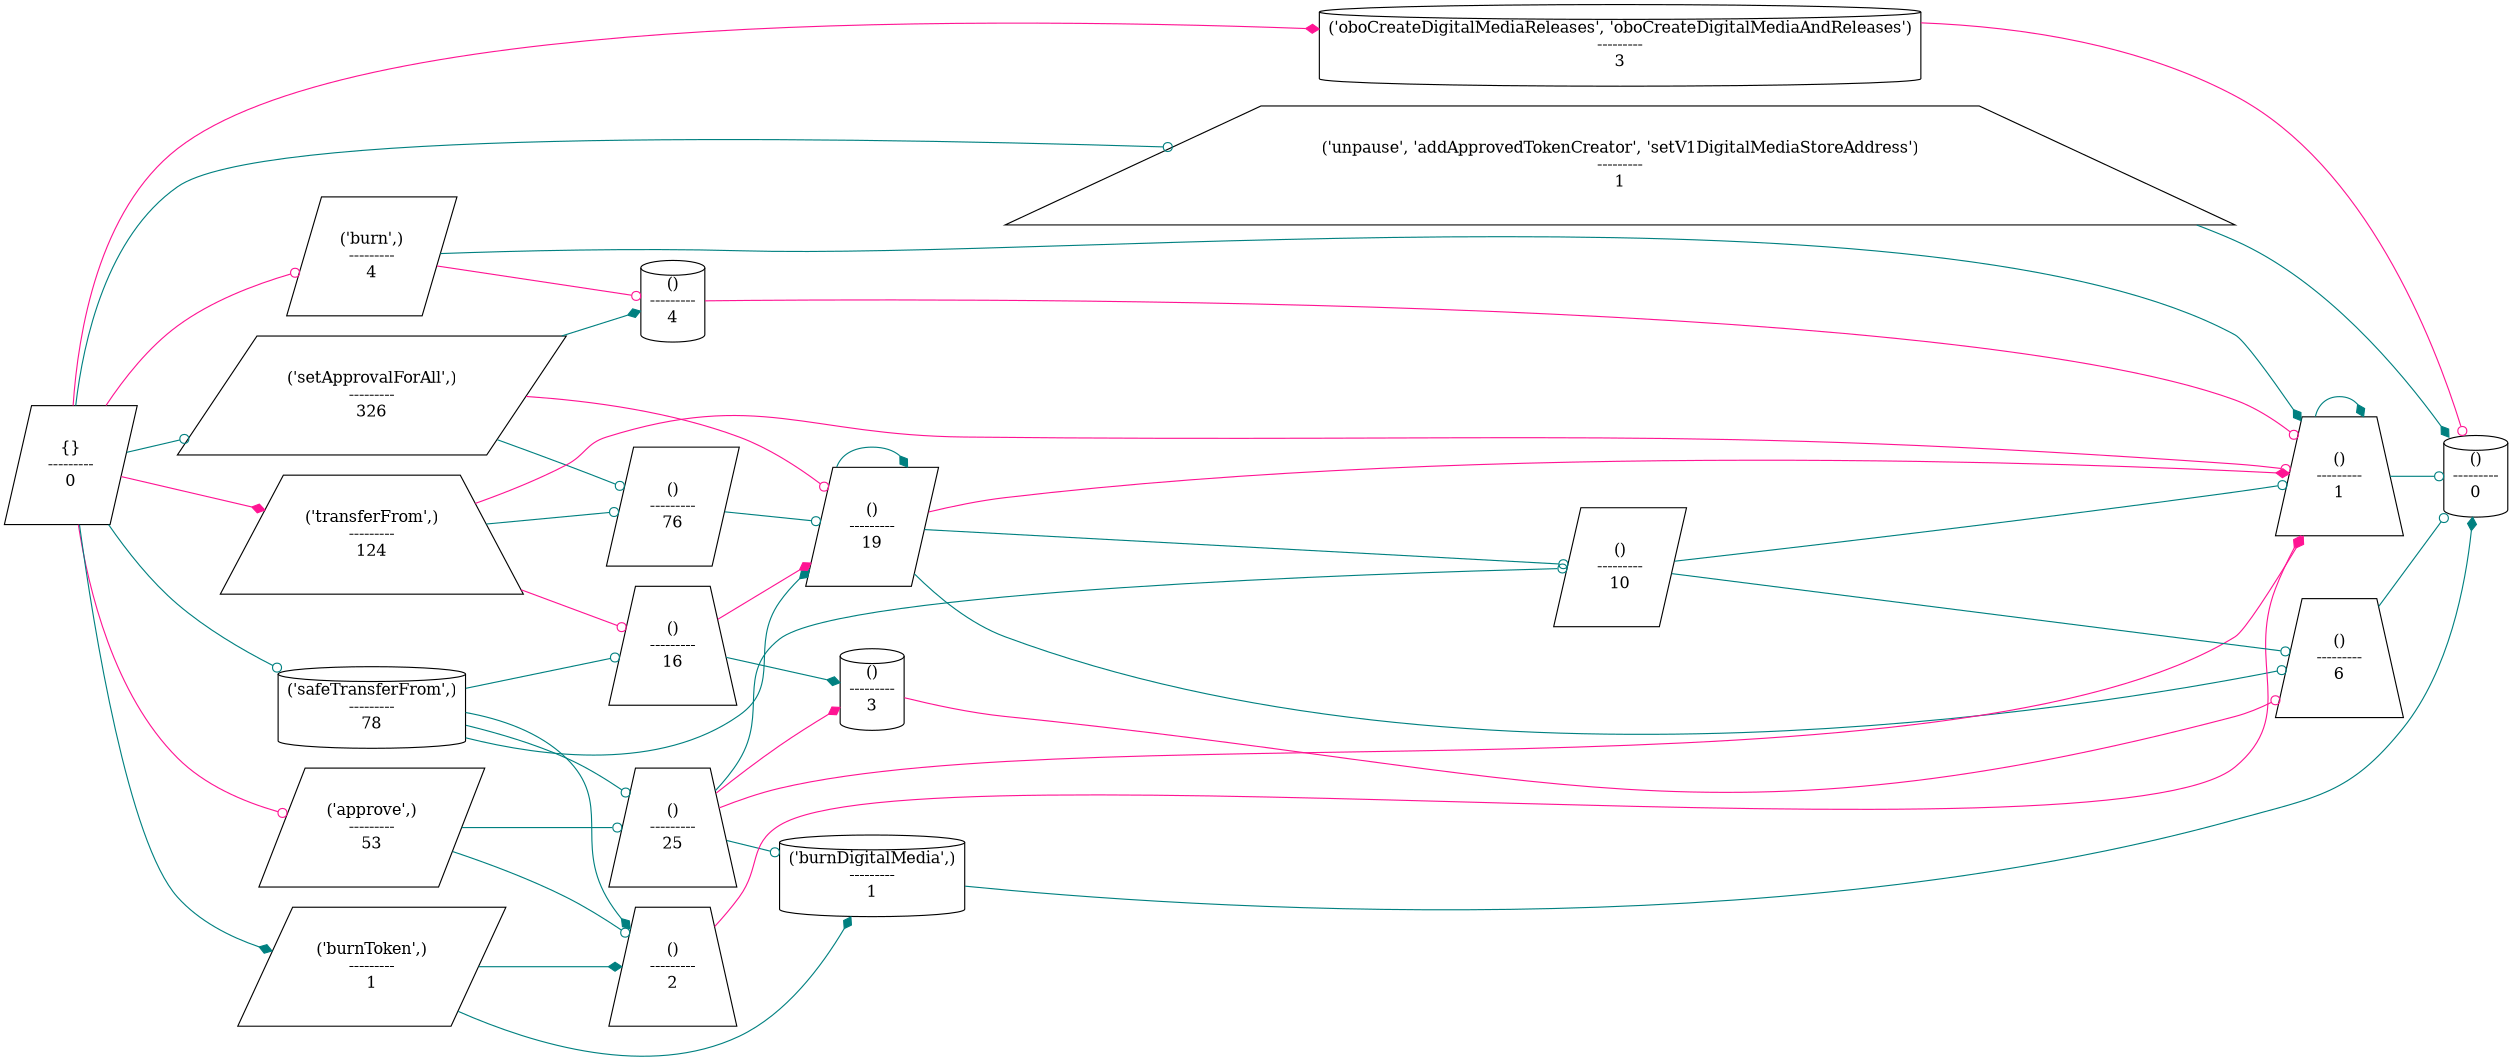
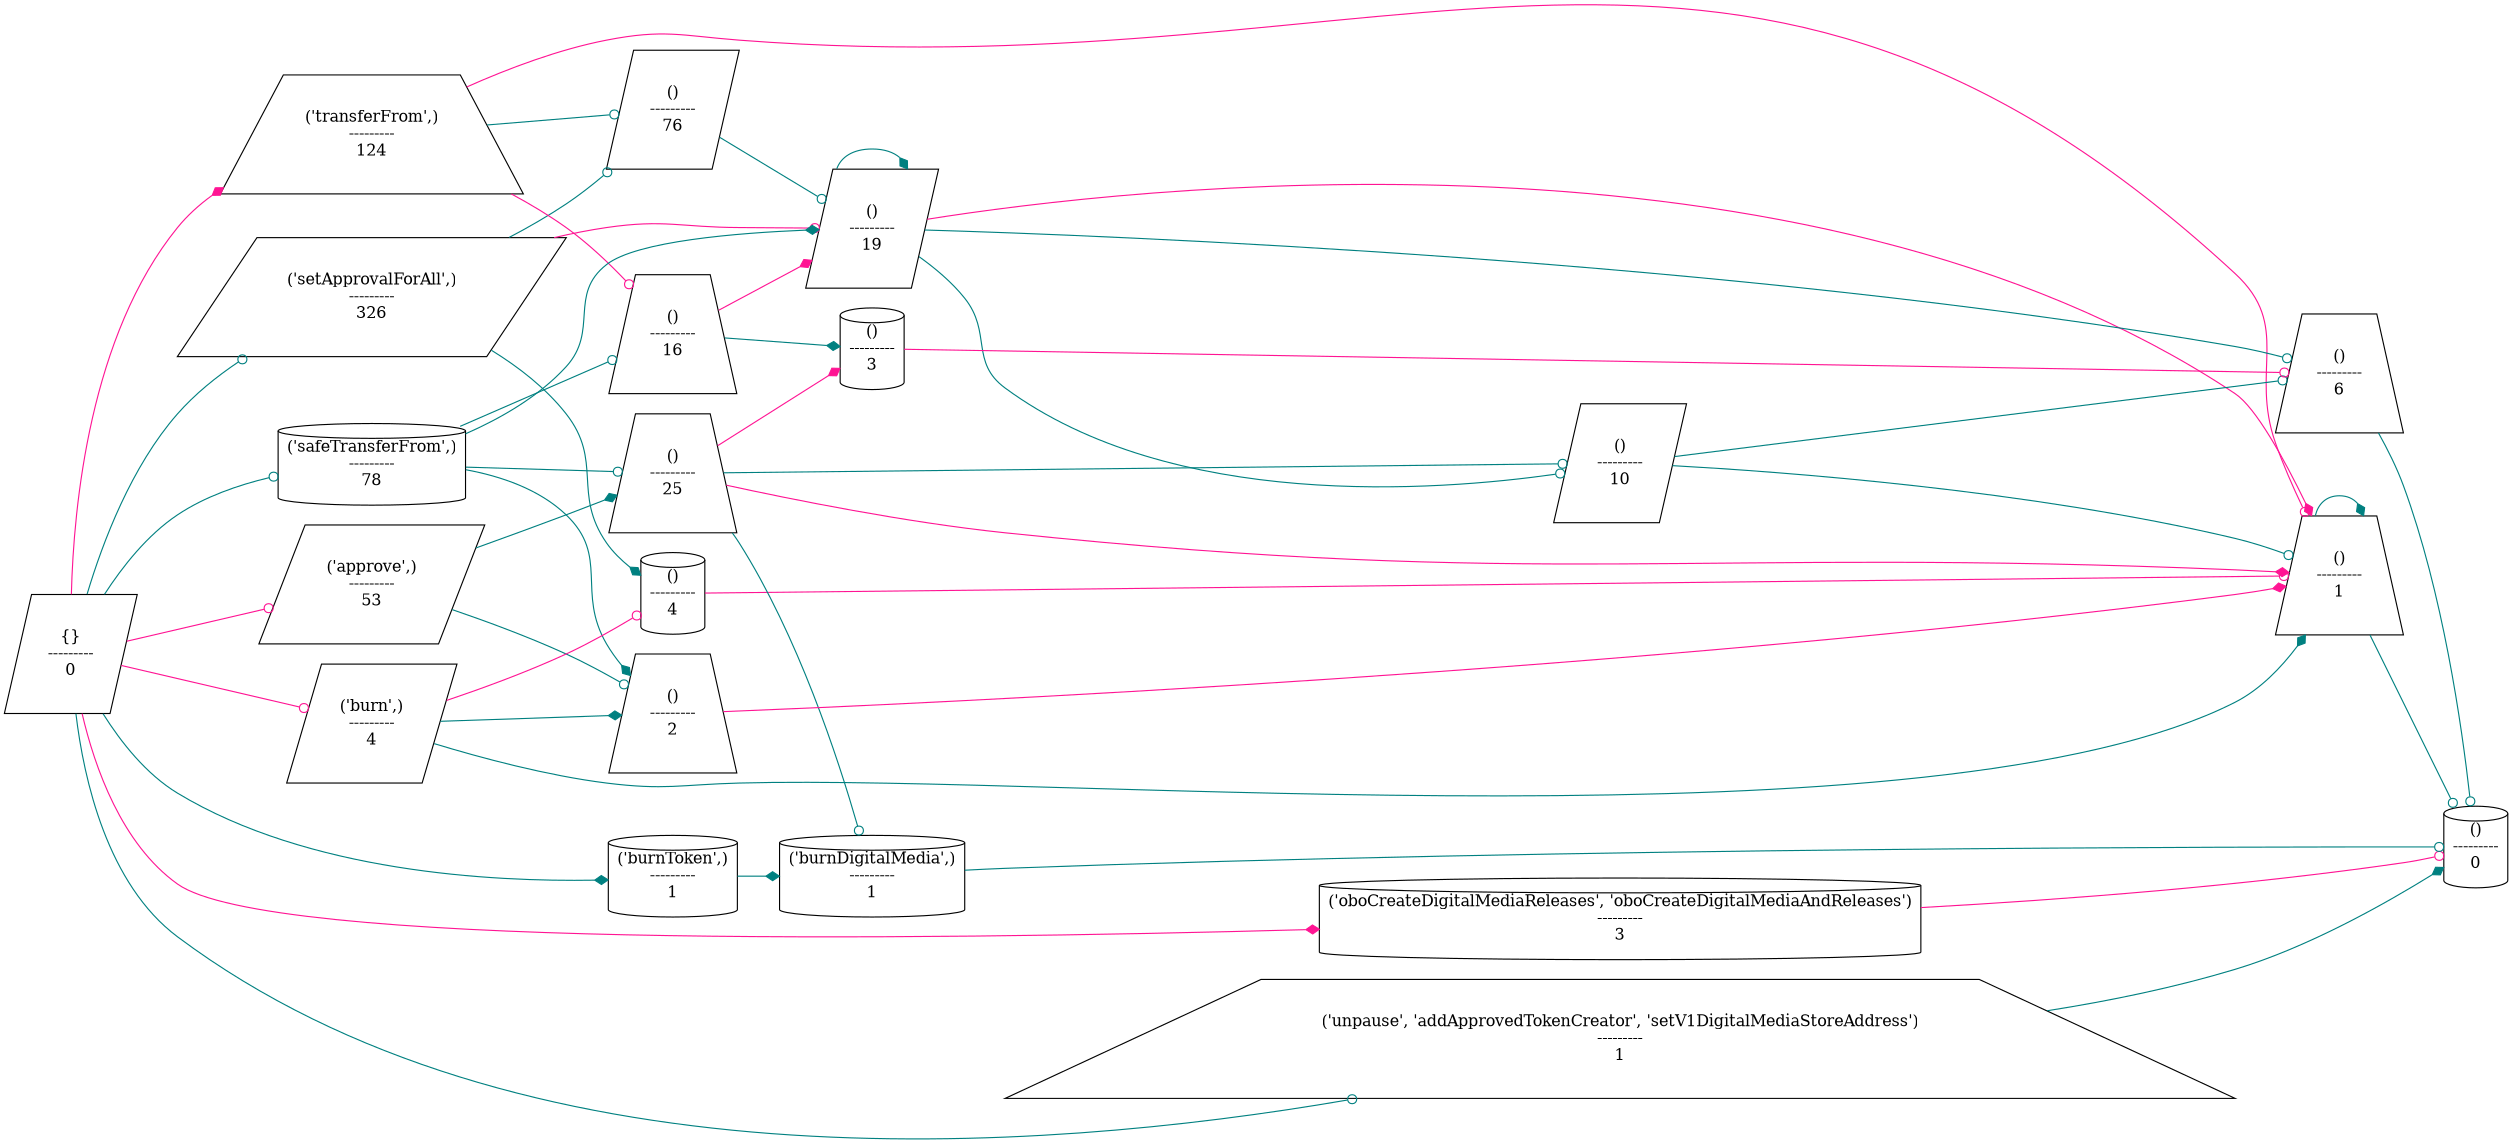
(537, 828) -> (540, 525)
(1807, 893) -> (1699, 852)
(372, 967) -> (673, 876)
(543, 967) -> (524, 718)
